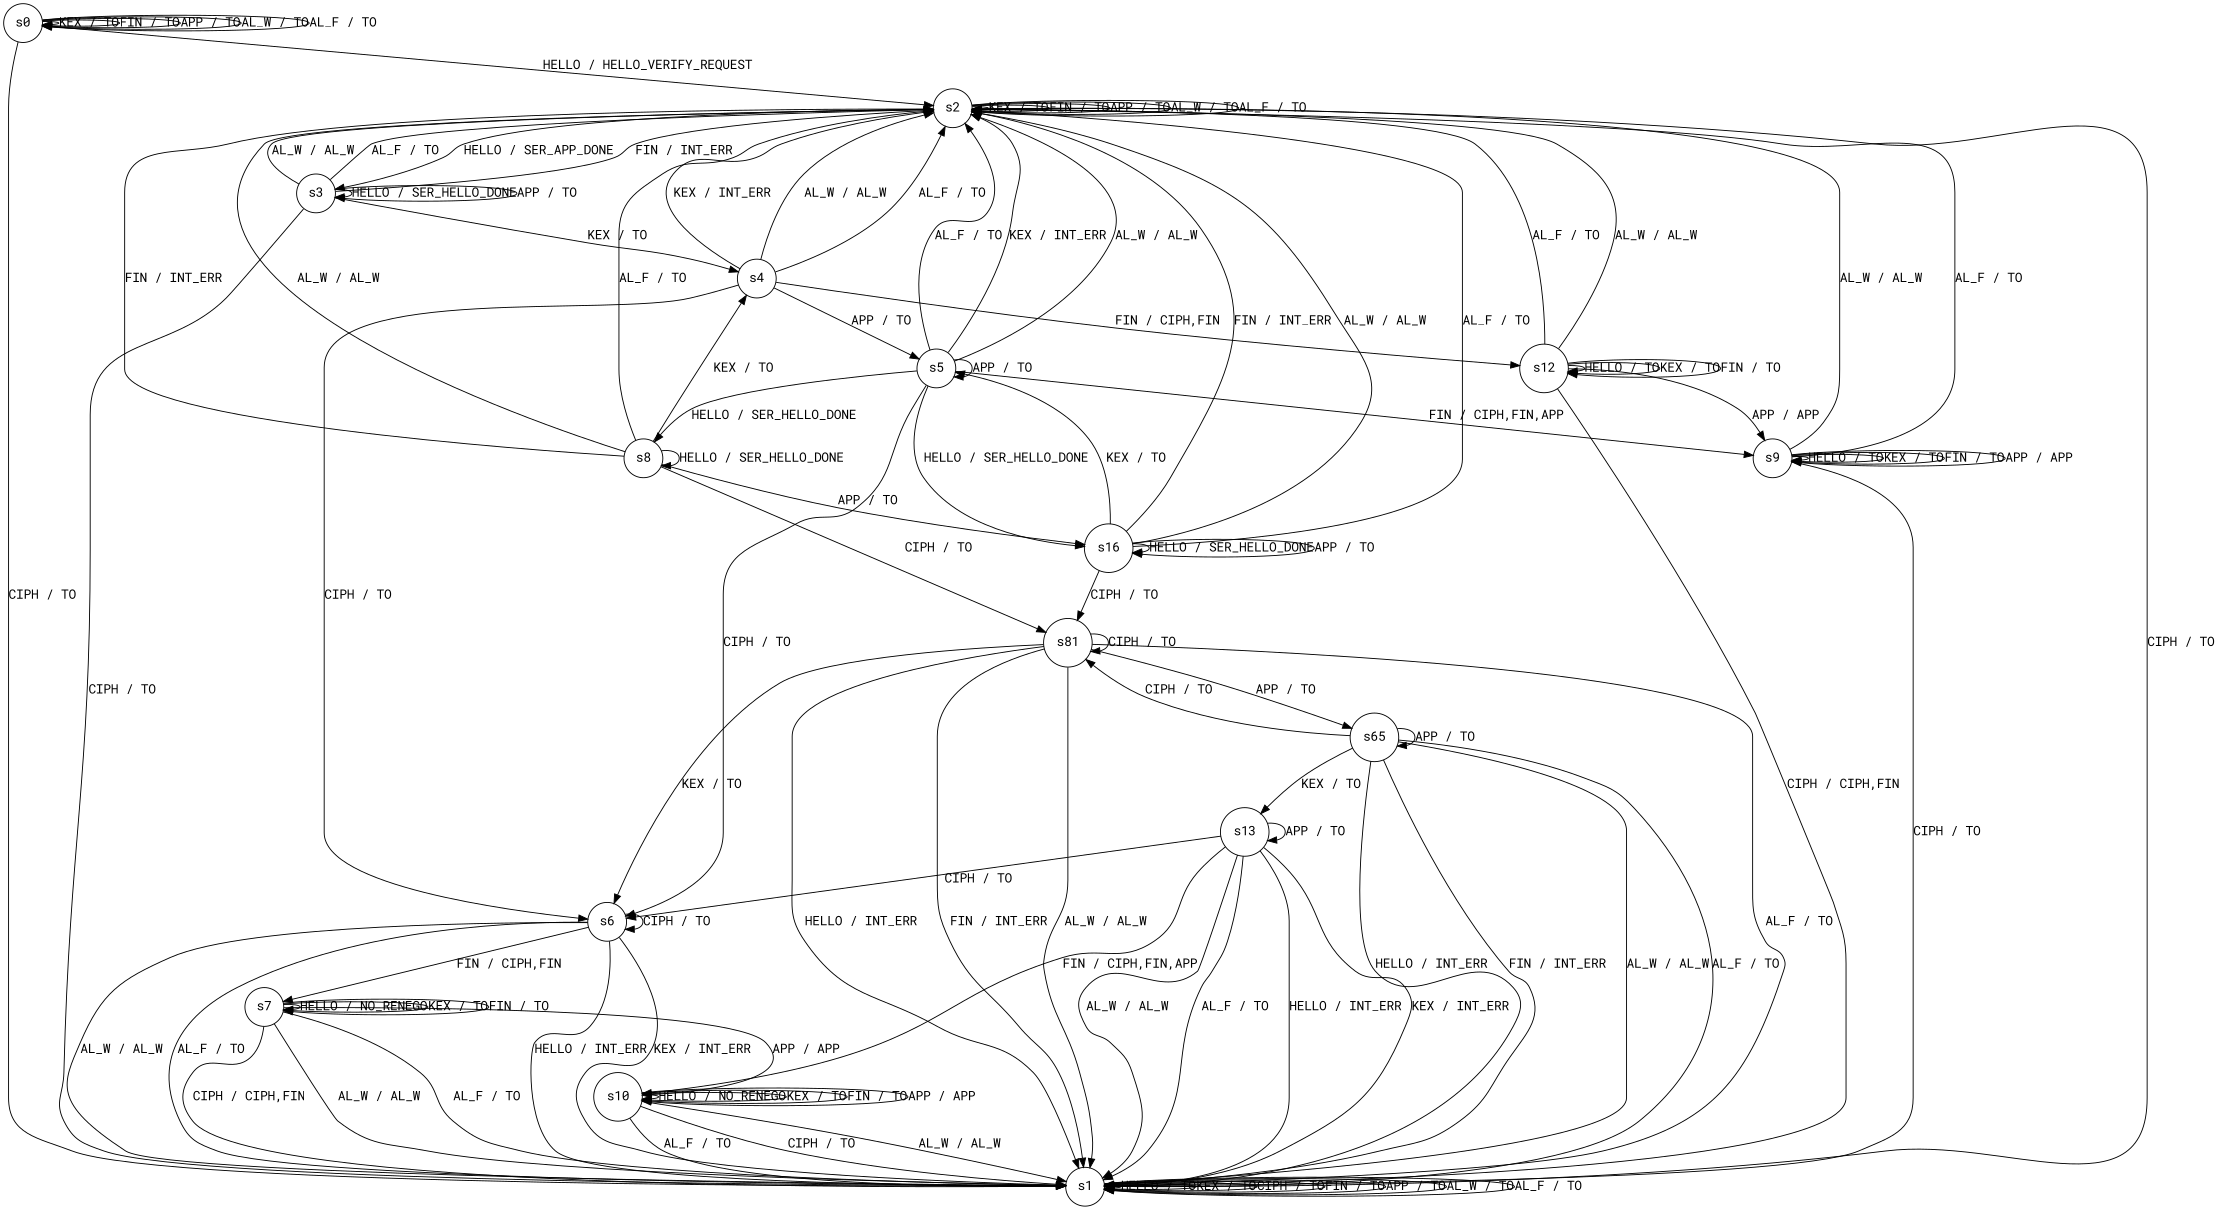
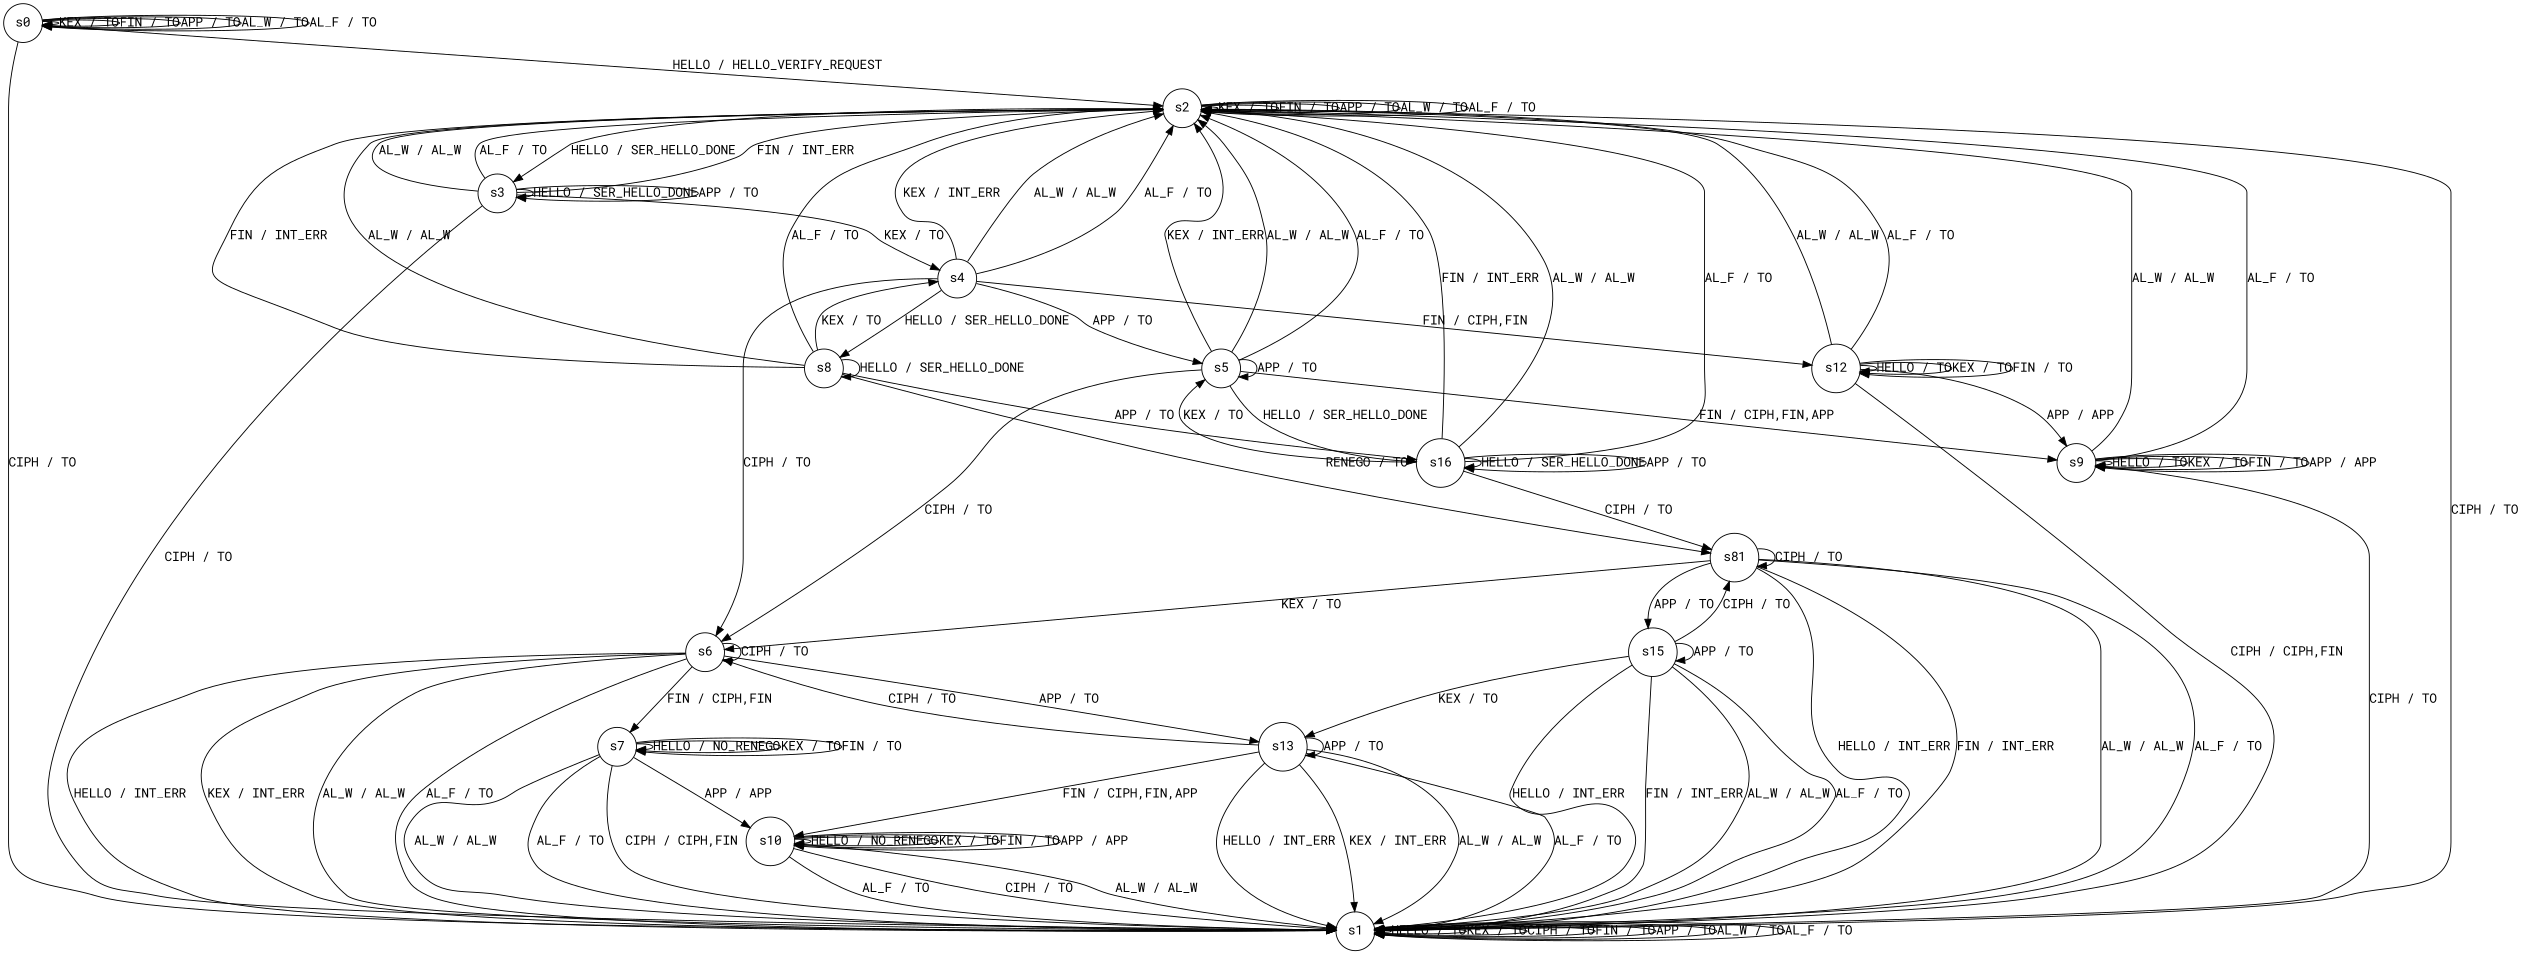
(539, 151) -> (653, 151)
(783, 387) -> (895, 322)
(939, 548) -> (1367, 463)
none -> (987, 697)
(1374, 737) -> (1653, 652)
